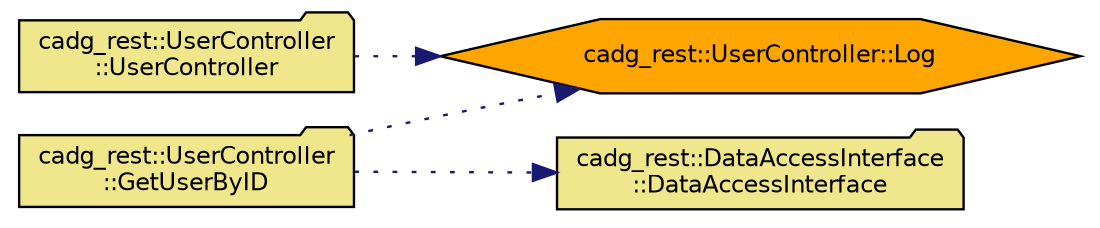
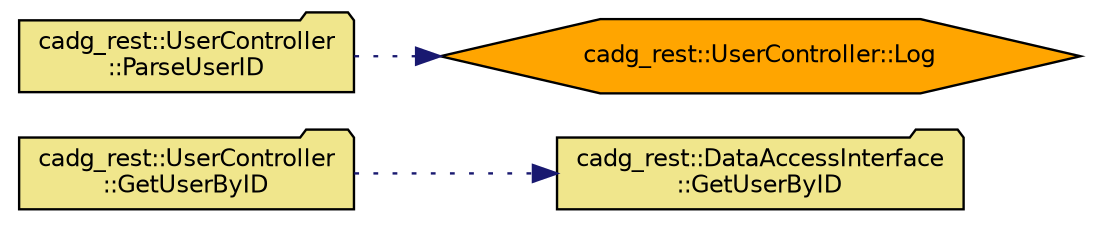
(187, 56) -> (187, 56)
(453, 114) -> none
(760, 173) -> (760, 173)
